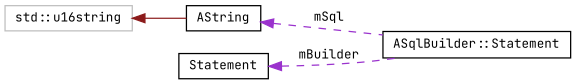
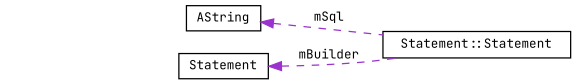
(69, 18) -> none
(477, 45) -> (477, 45)
